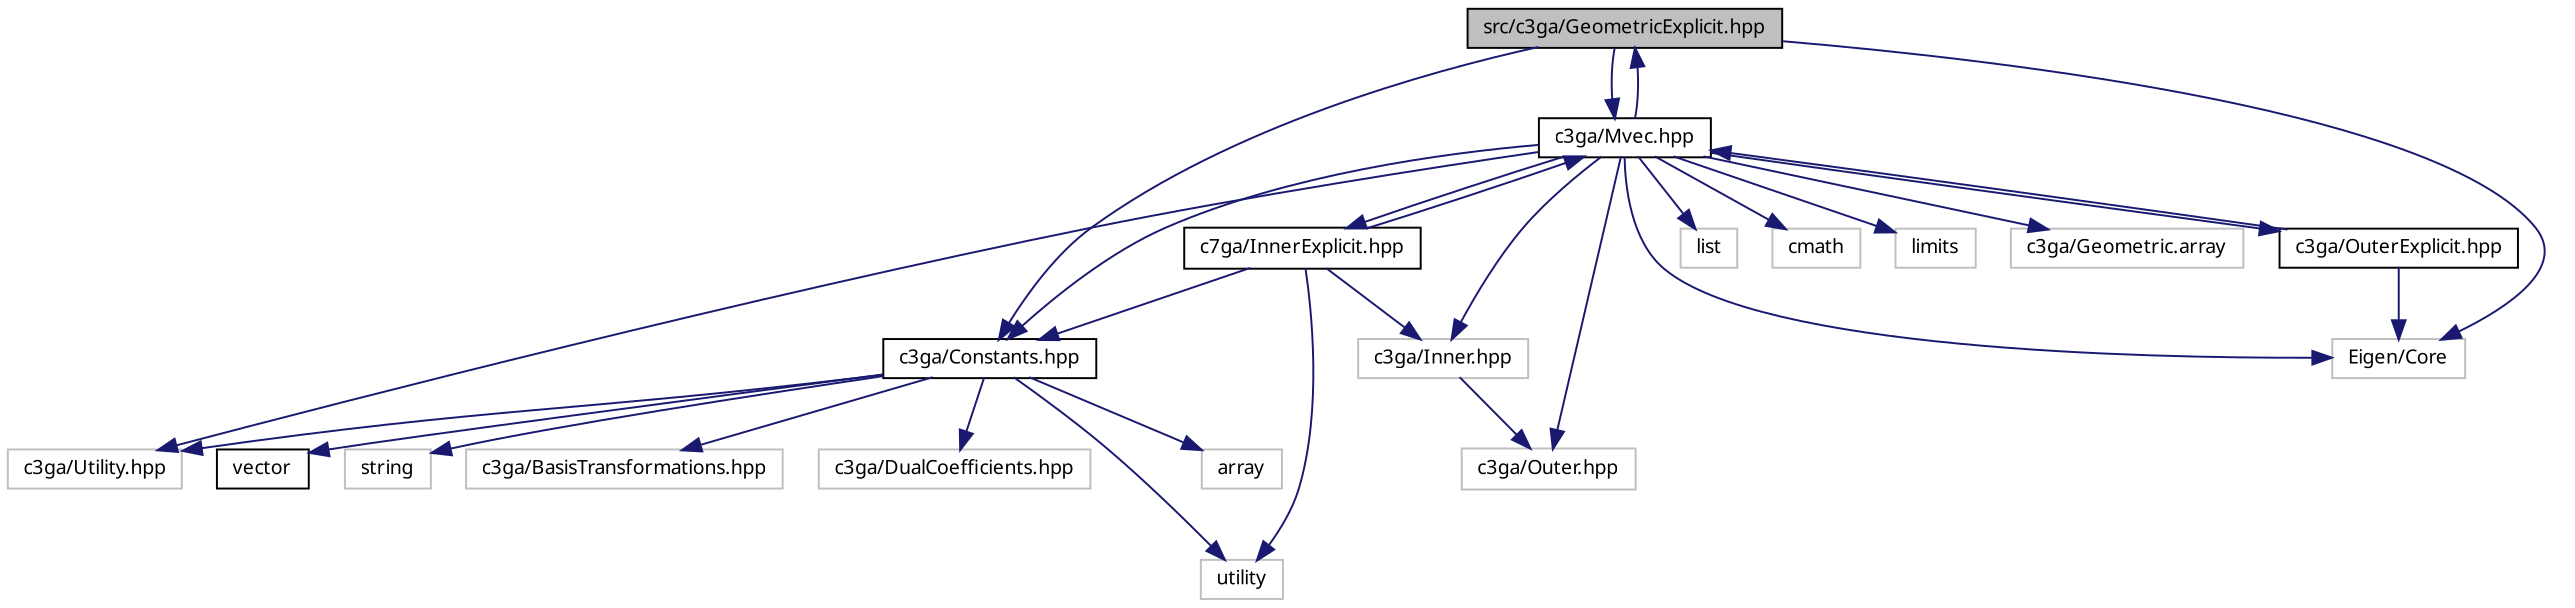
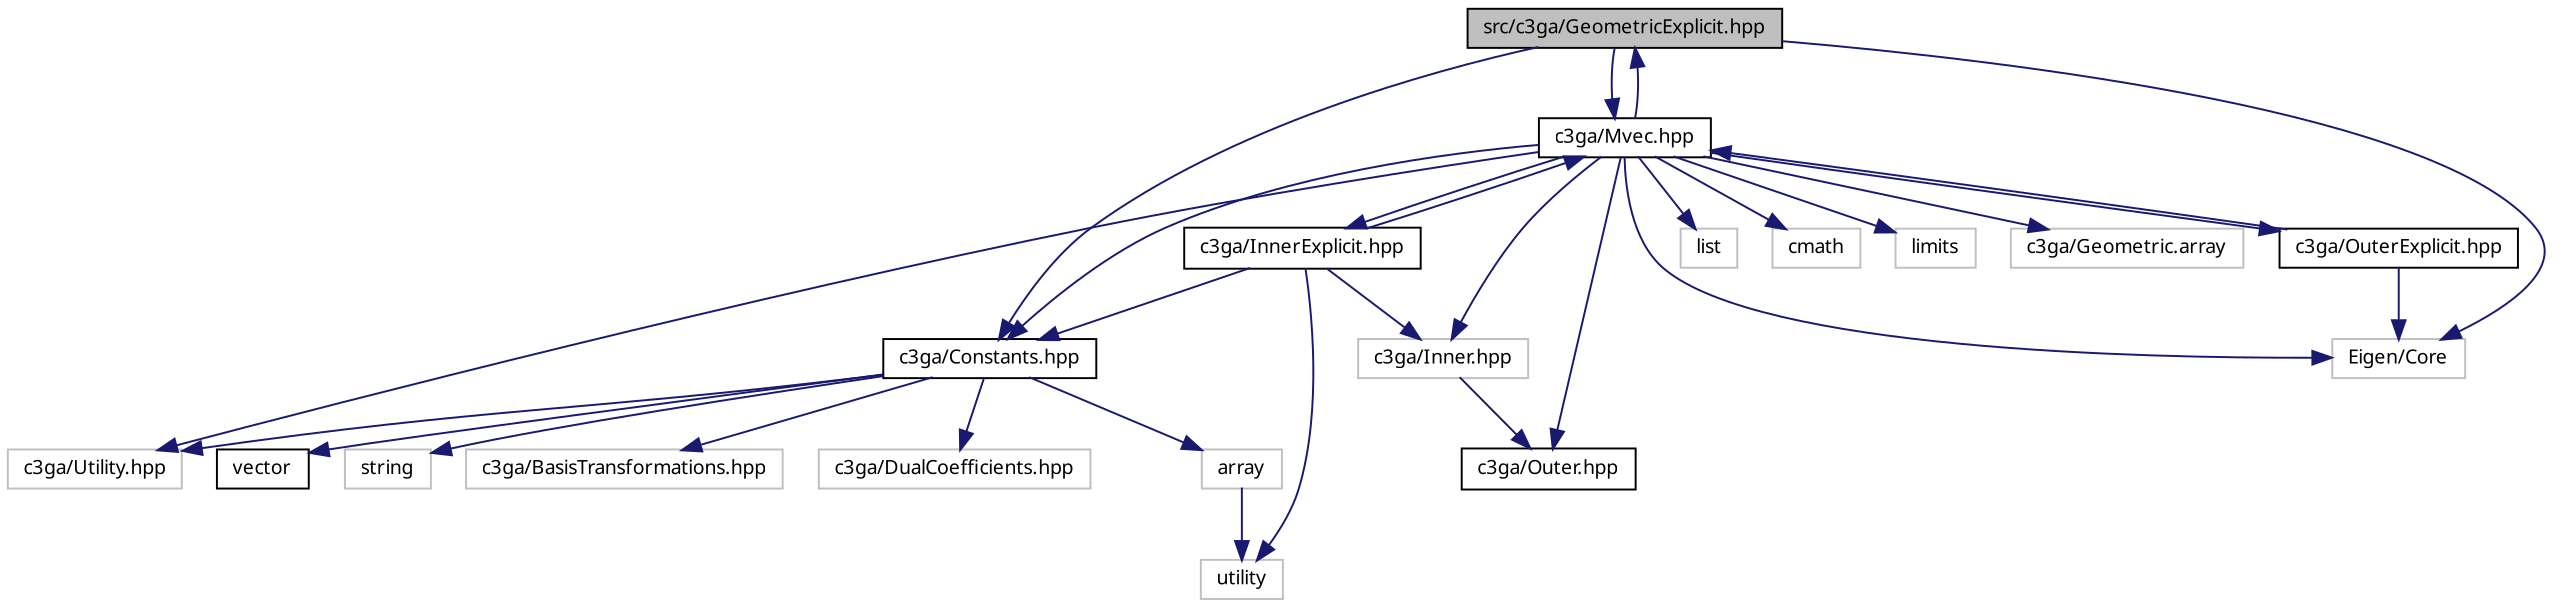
(1302, 248) -> (1302, 248)
(1117, 457) -> (1242, 514)
(1549, 469) -> (1549, 469)
